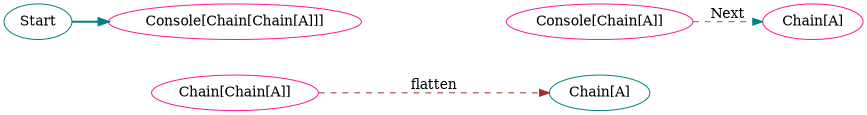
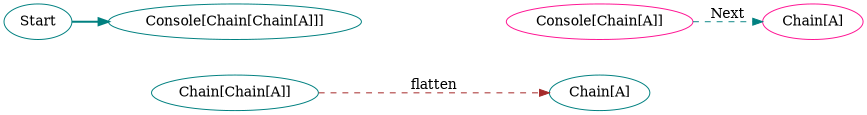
(235, 22) -> (235, 22)
(235, 93) -> (235, 93)
